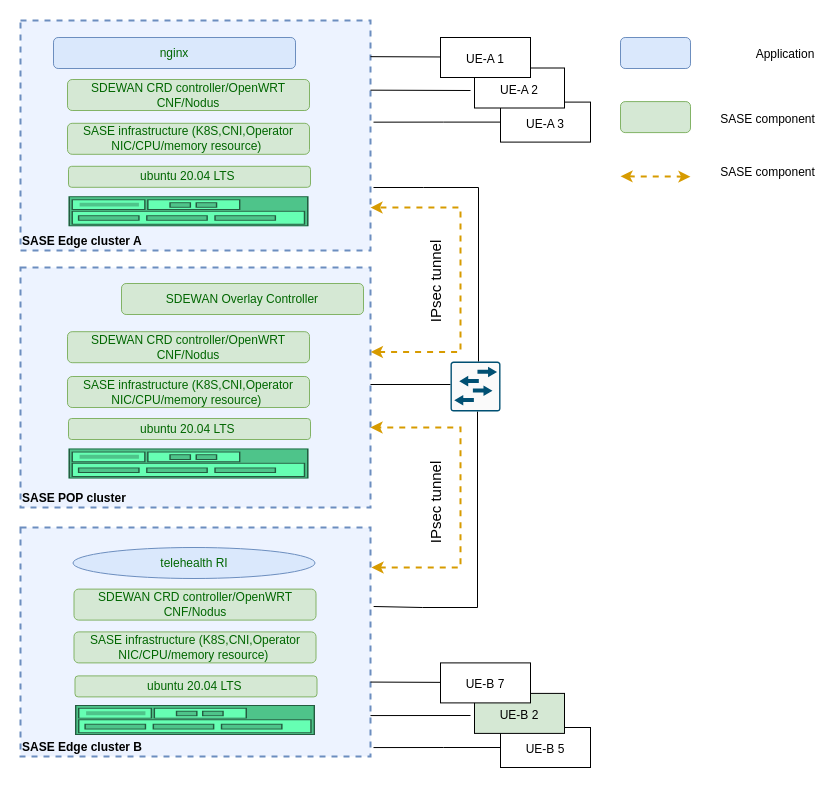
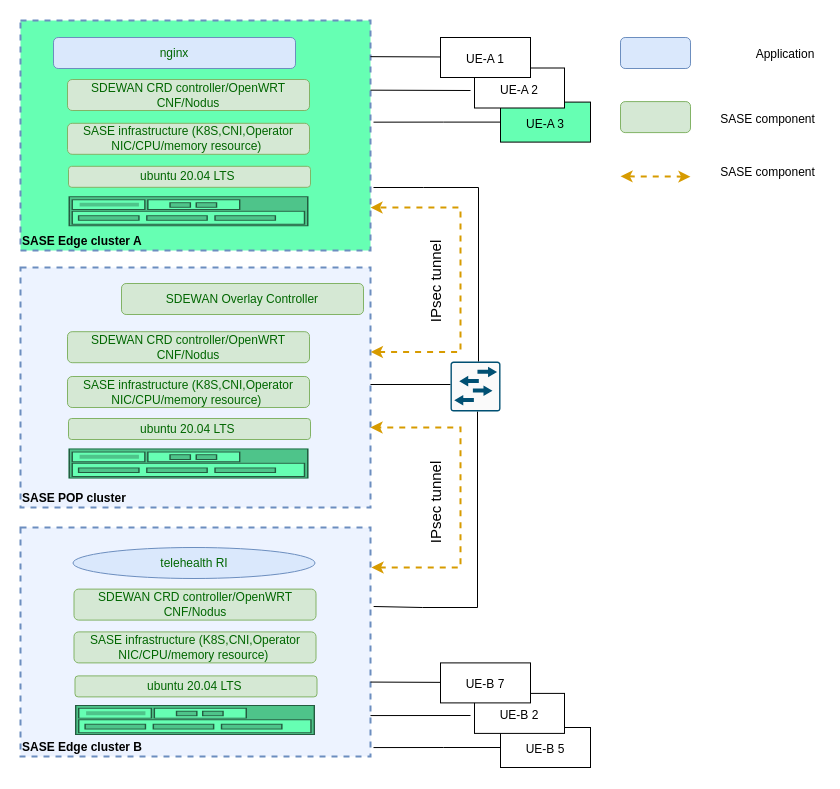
(546, 122) -> (546, 122)
(80, 240) -> (80, 240)
(520, 713) -> (520, 713)
